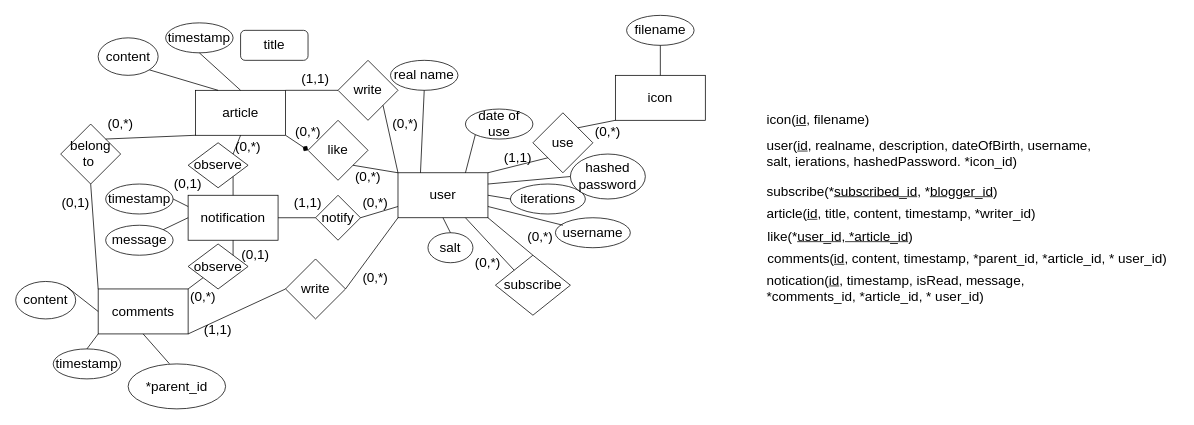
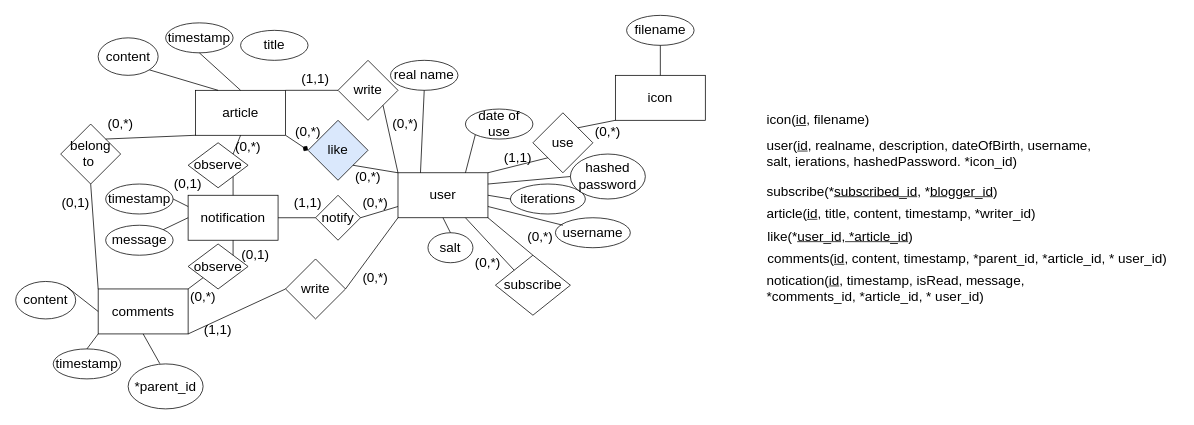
(274, 45) -> (274, 45)
(338, 150) -> (338, 150)
(177, 387) -> (165, 387)
